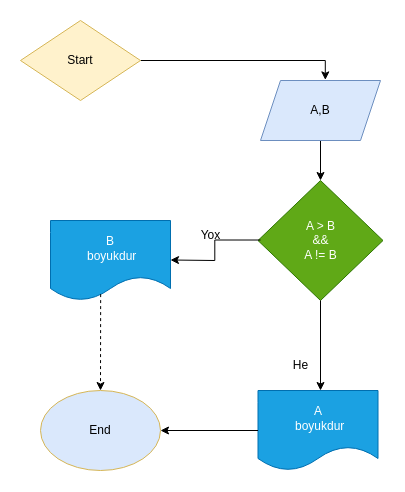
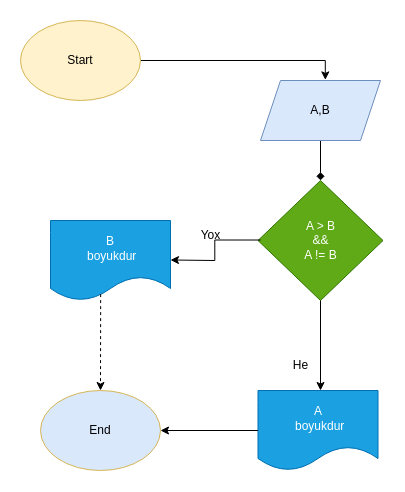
(81, 61) -> (81, 61)
(321, 172) -> (321, 172)
